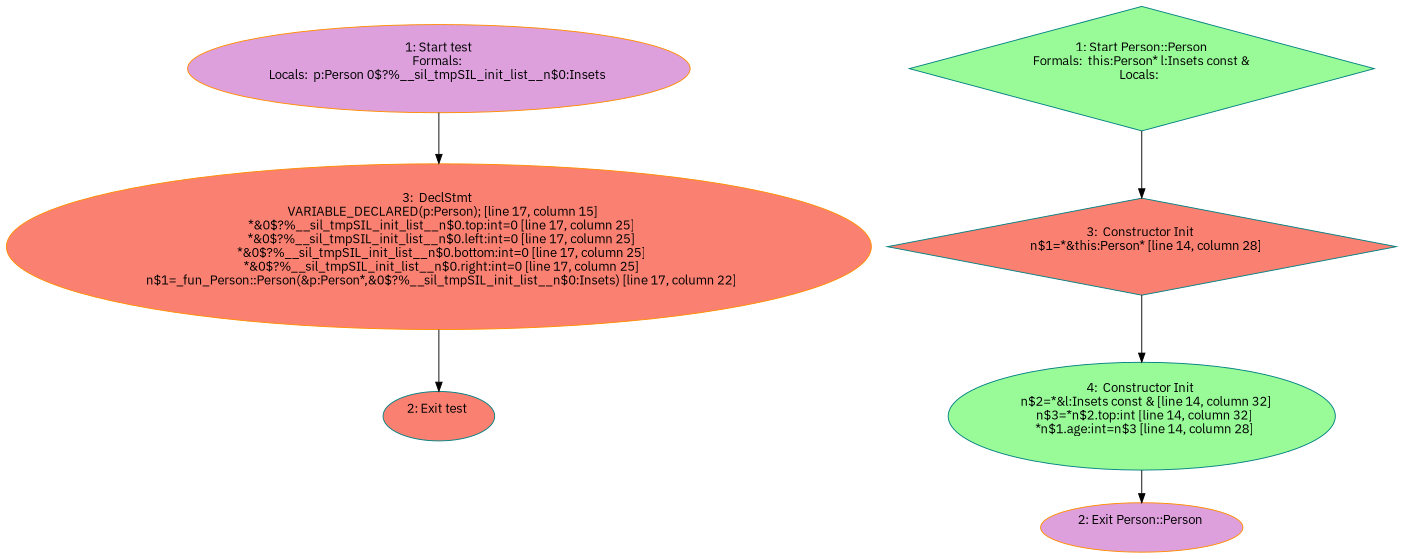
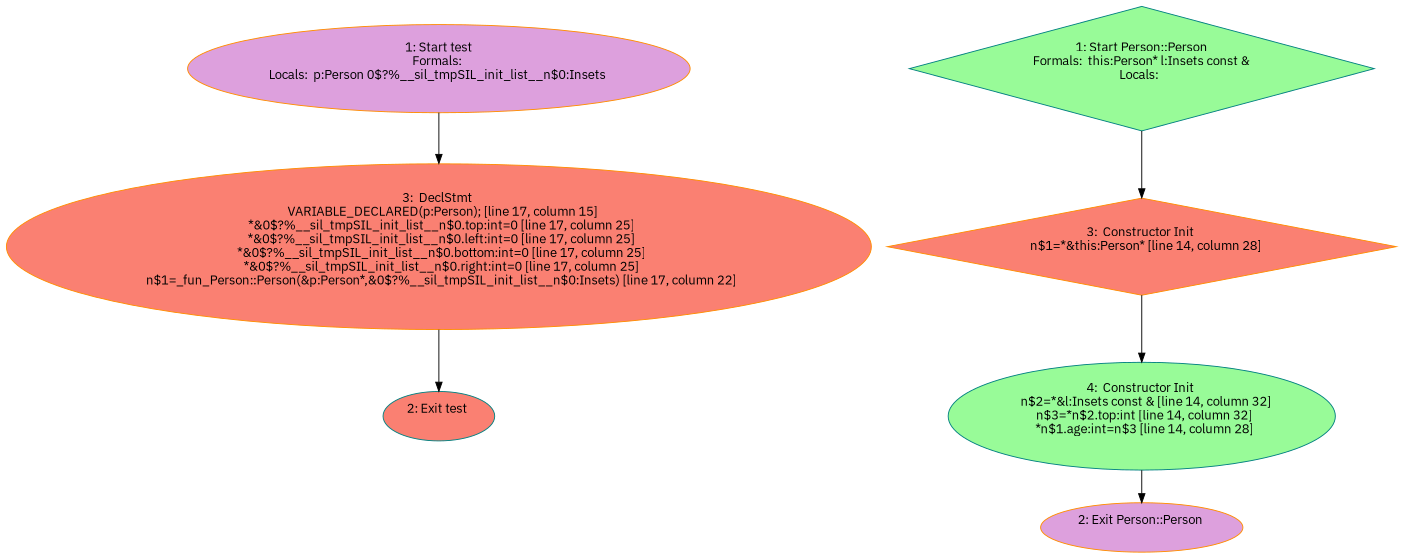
(1142, 247) -> (1142, 247)
